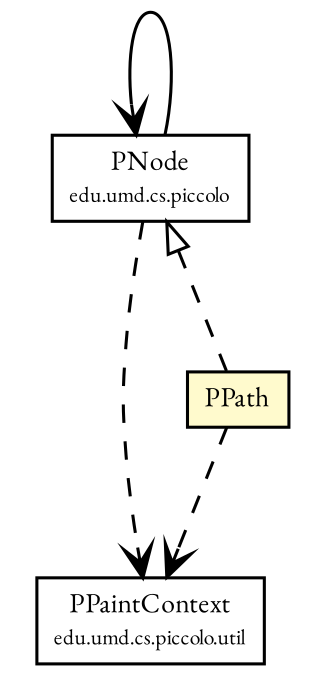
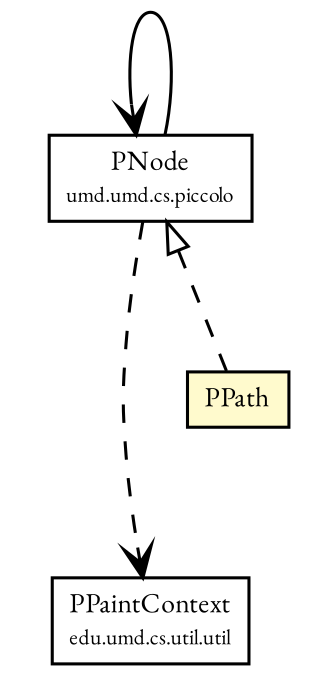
(151, 195) -> (151, 195)
(203, 488) -> none
(151, 638) -> (151, 638)
